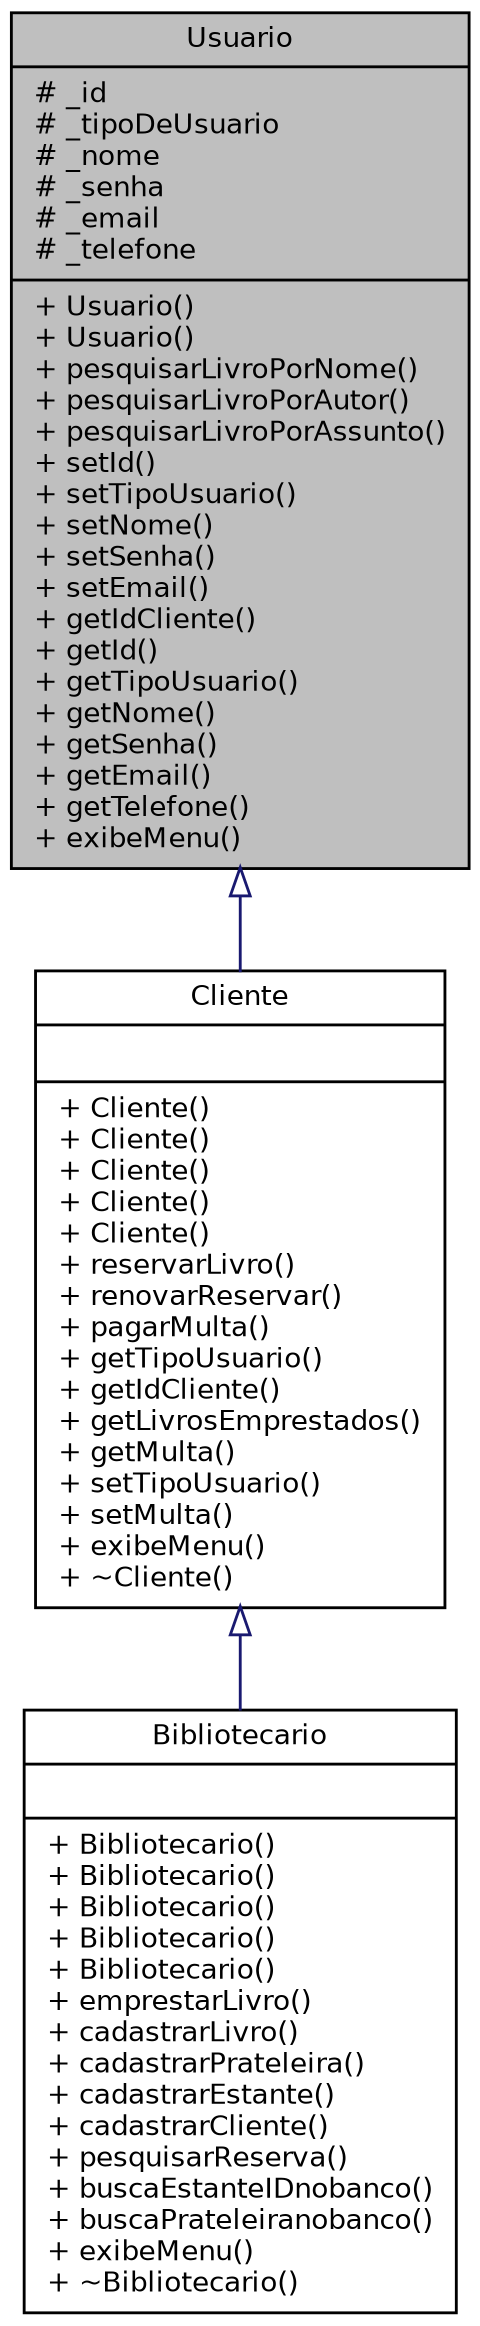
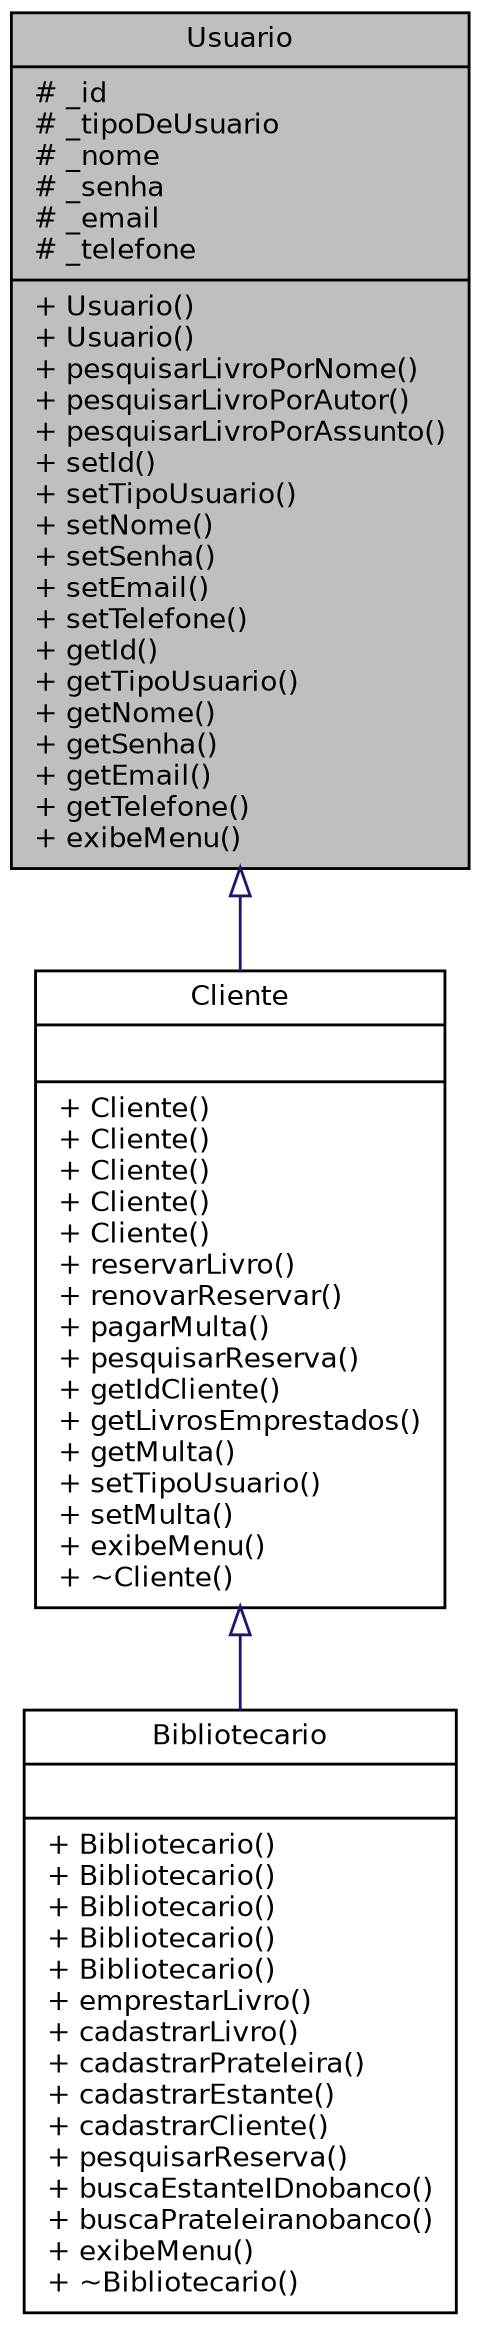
(146, 620) -> (142, 620)
(192, 1359) -> (209, 1359)
